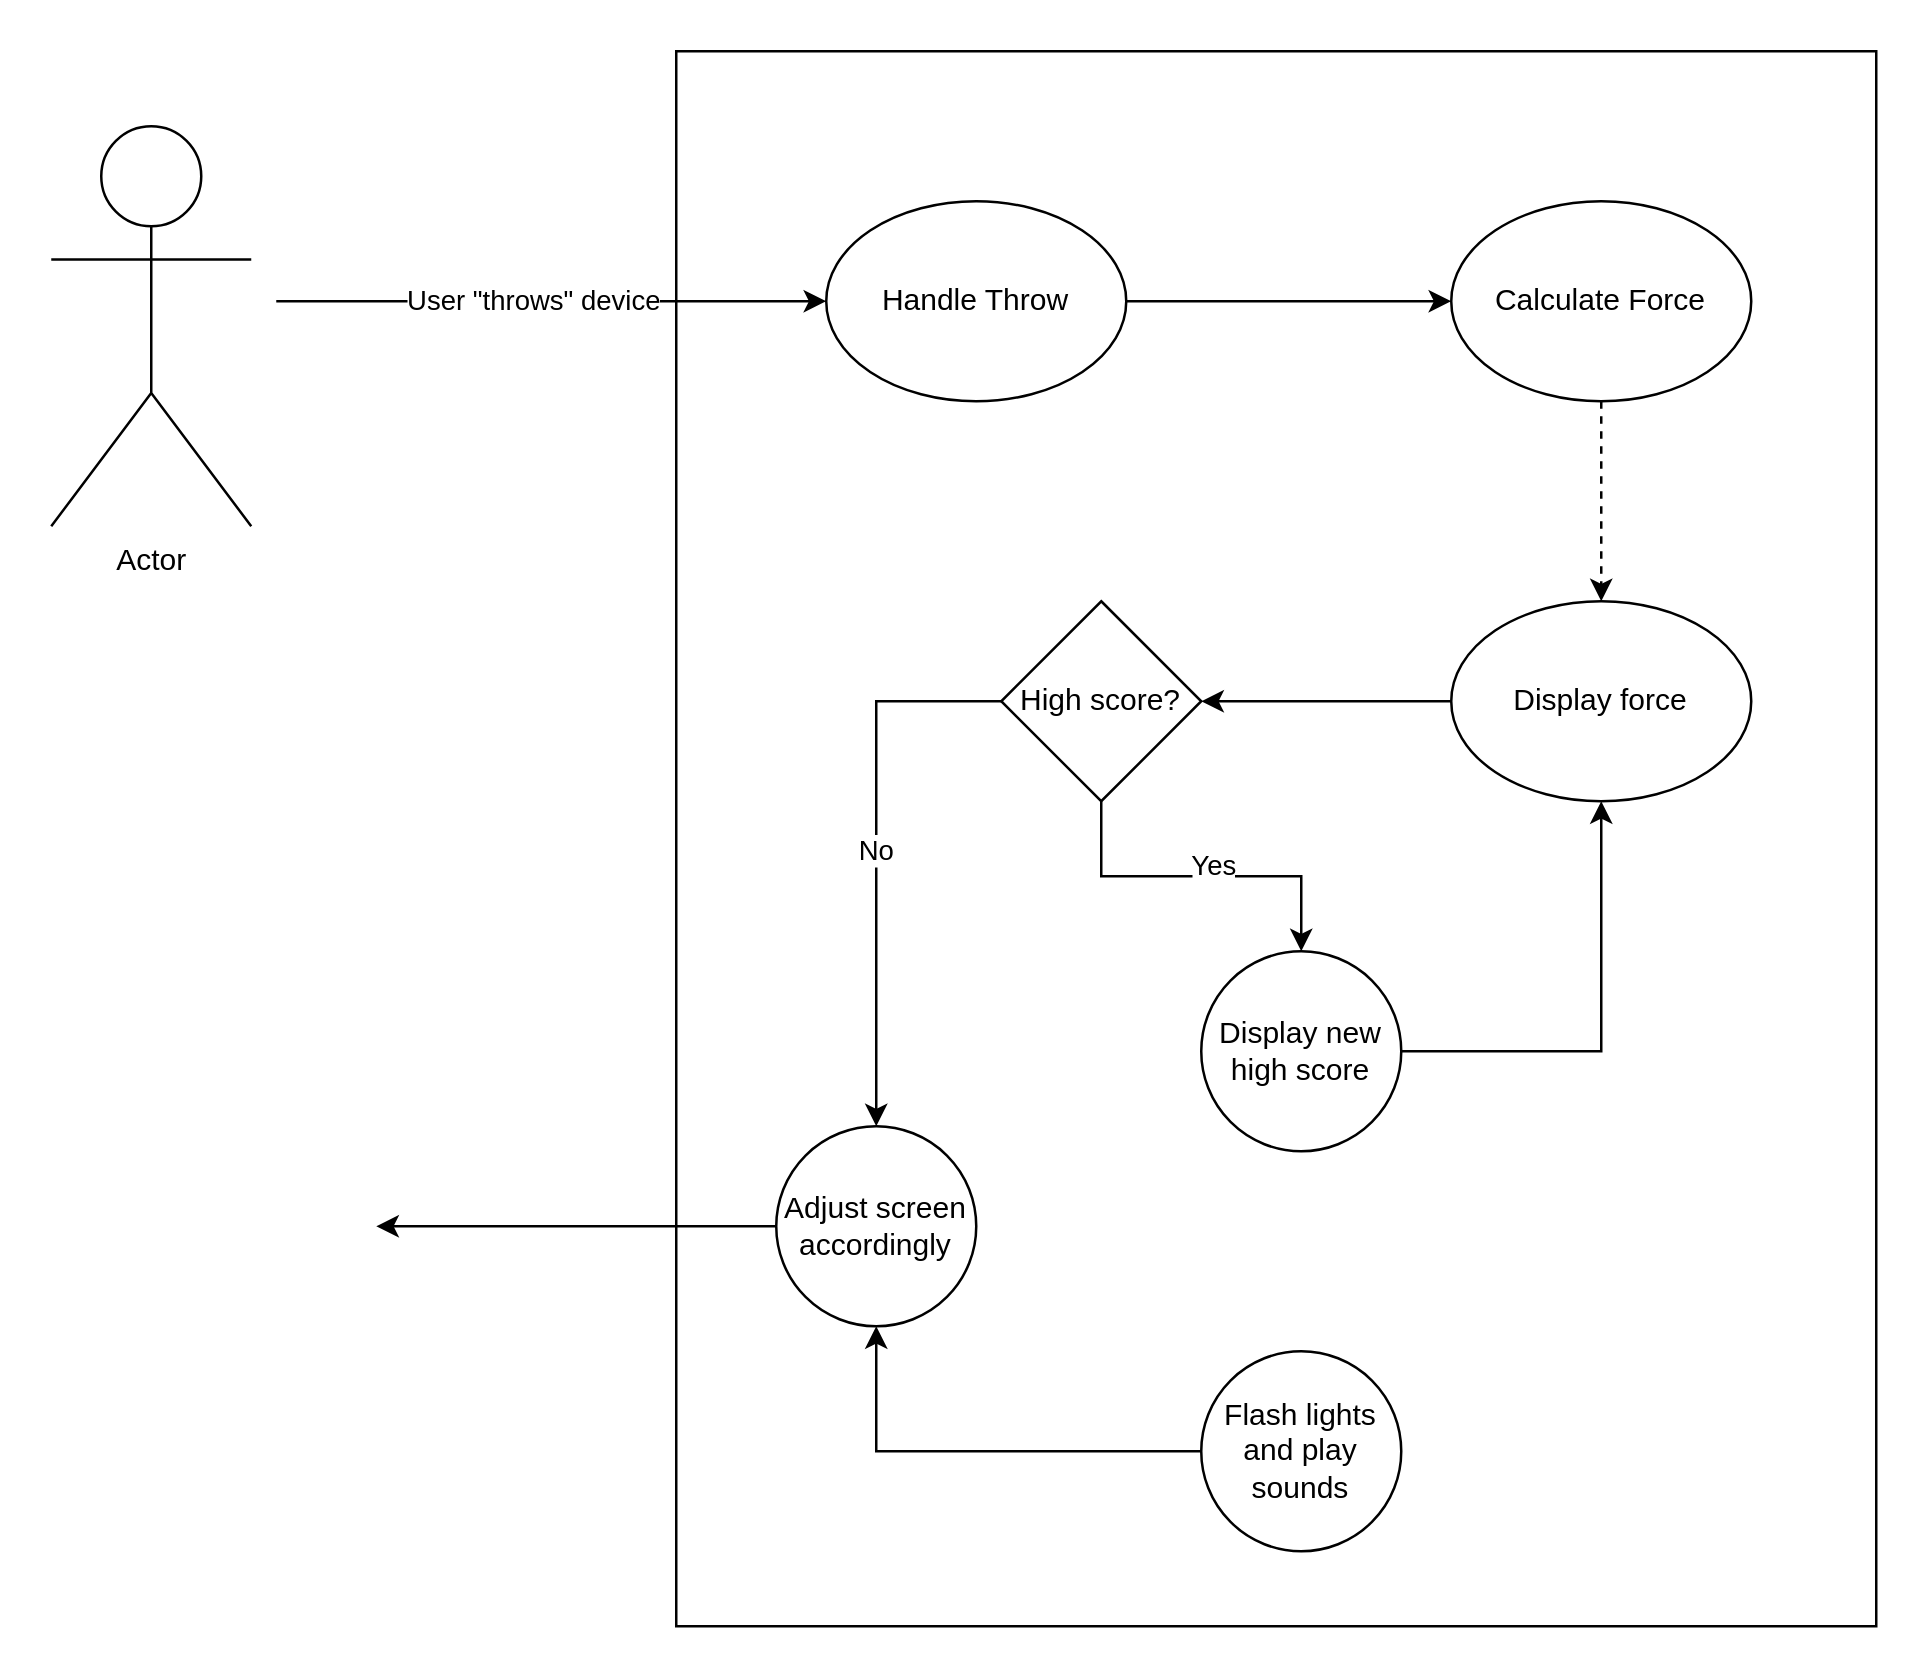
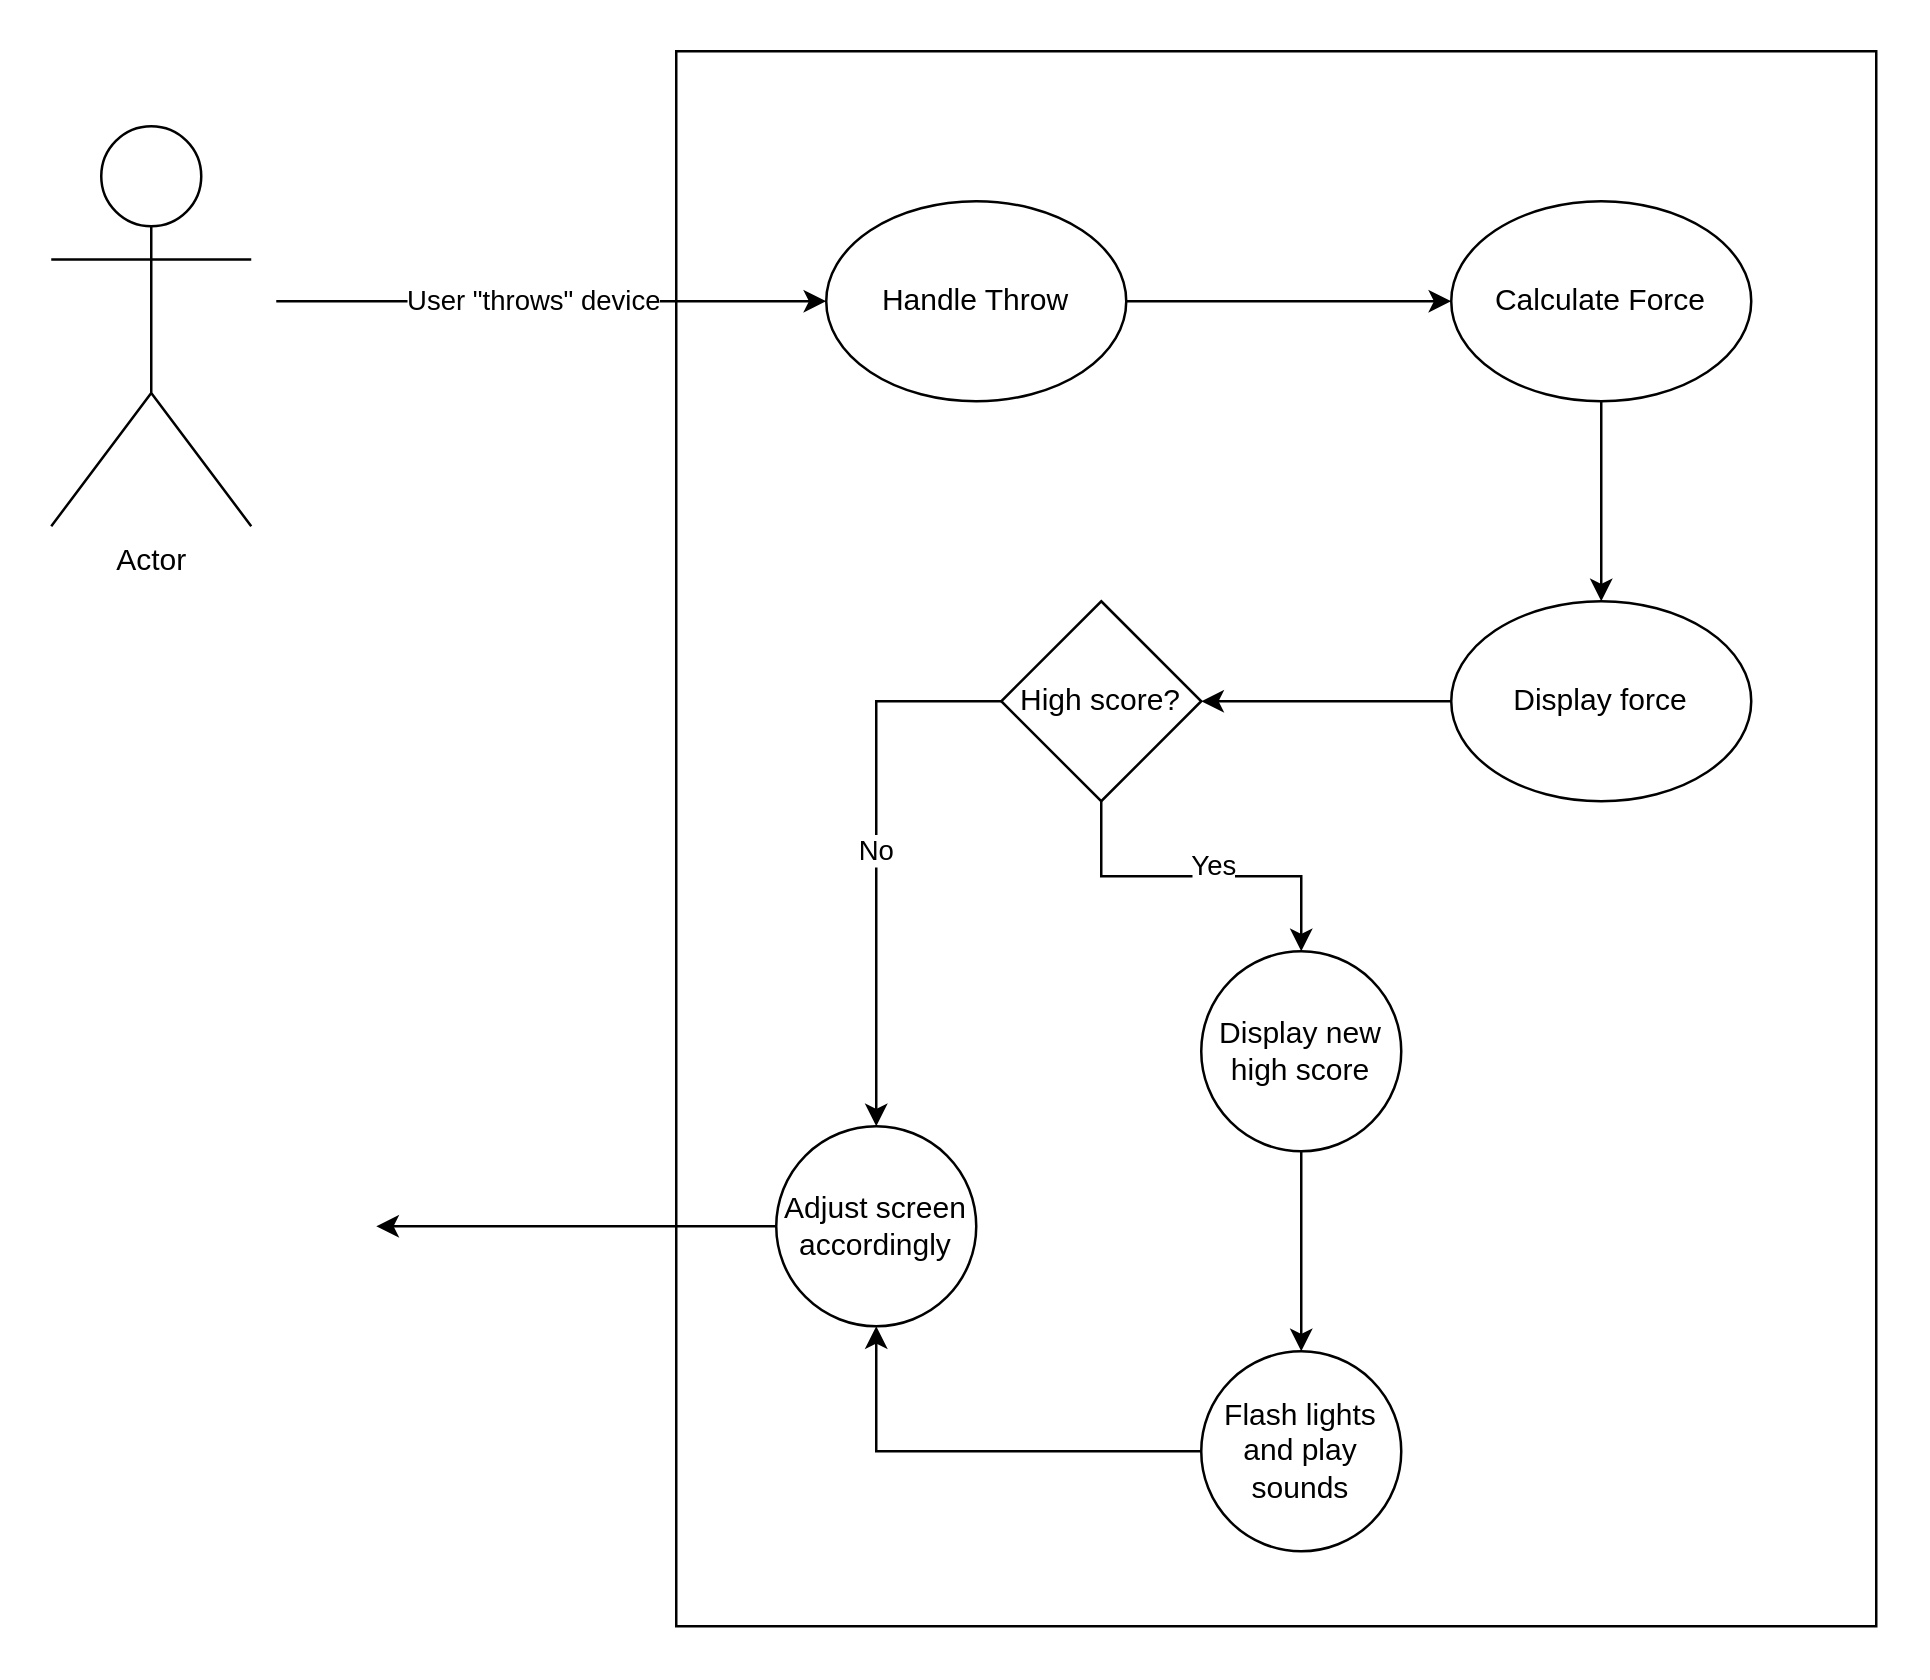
(1601, 492) -> (1601, 492)
(1601, 1034) -> (1301, 1243)
